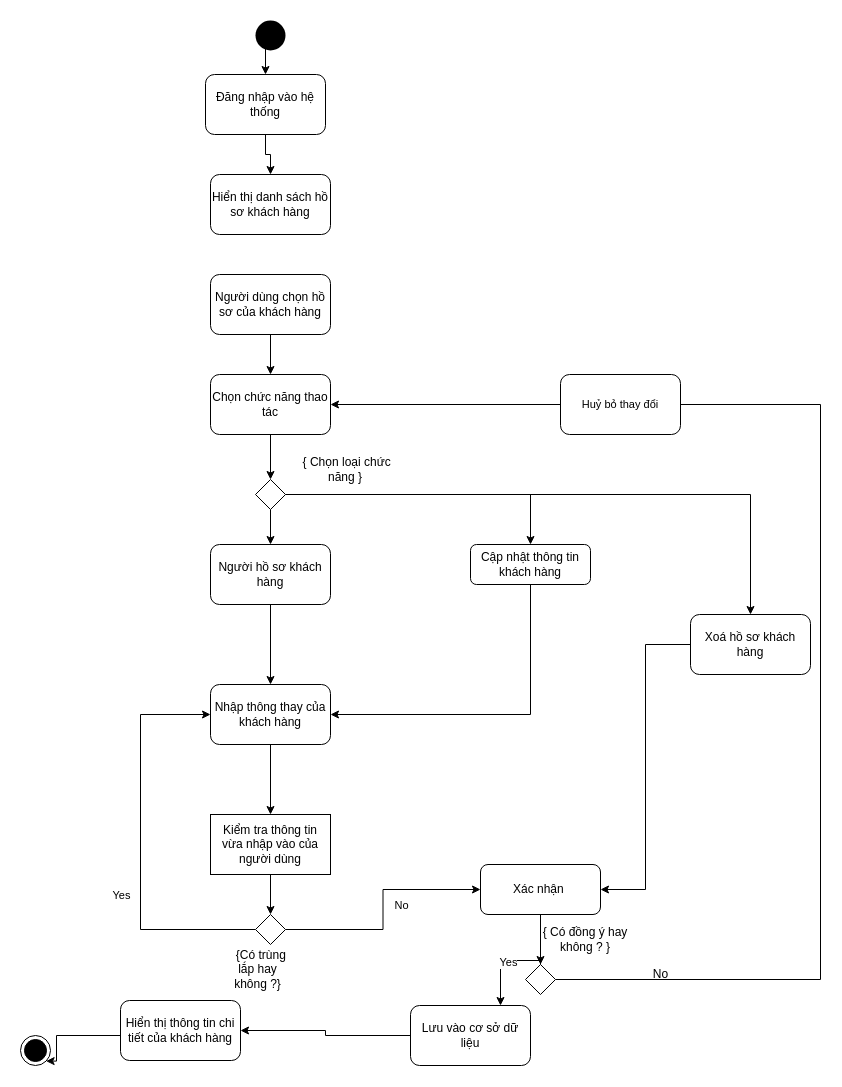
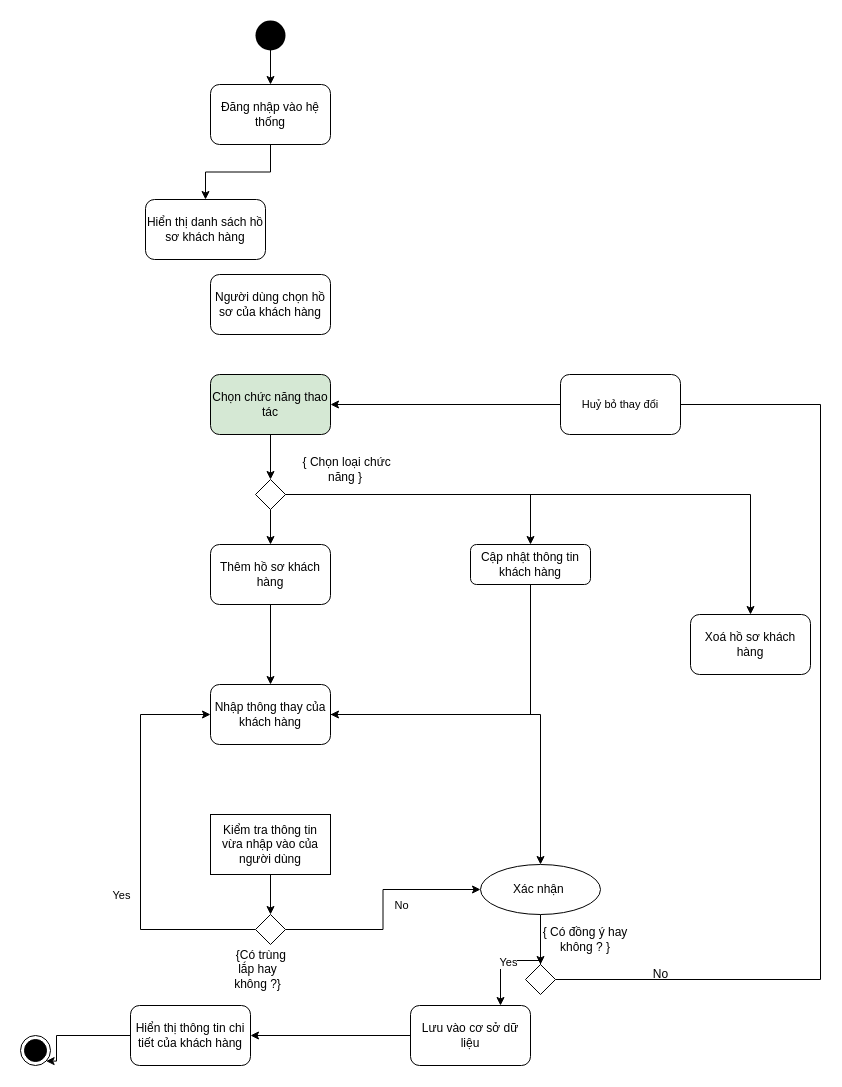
(266, 105) -> (271, 115)
(271, 205) -> (206, 230)
(271, 351) -> none
(271, 405) -> (271, 405)
(271, 575) -> (271, 575)
(646, 763) -> none
(271, 776) -> (541, 782)
(541, 890) -> (541, 890)
(181, 1031) -> (191, 1036)
